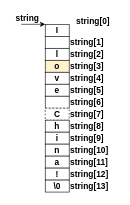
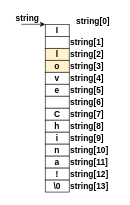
(57, 54) -> (57, 54)
(57, 114) -> (57, 114)
